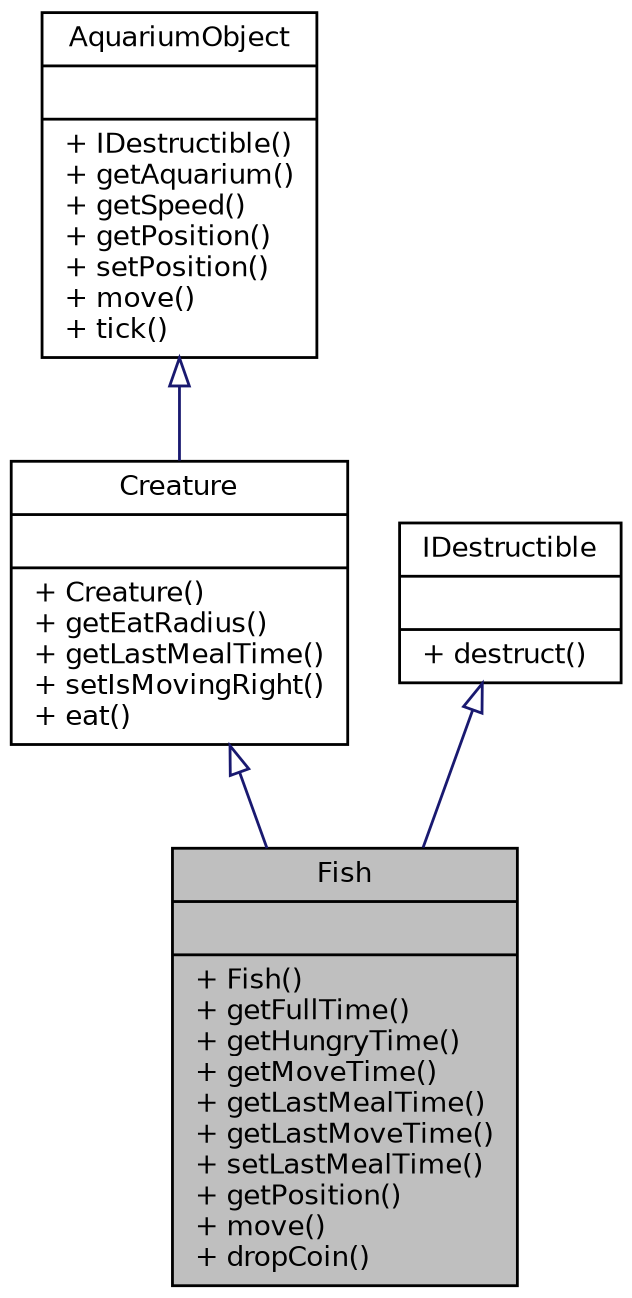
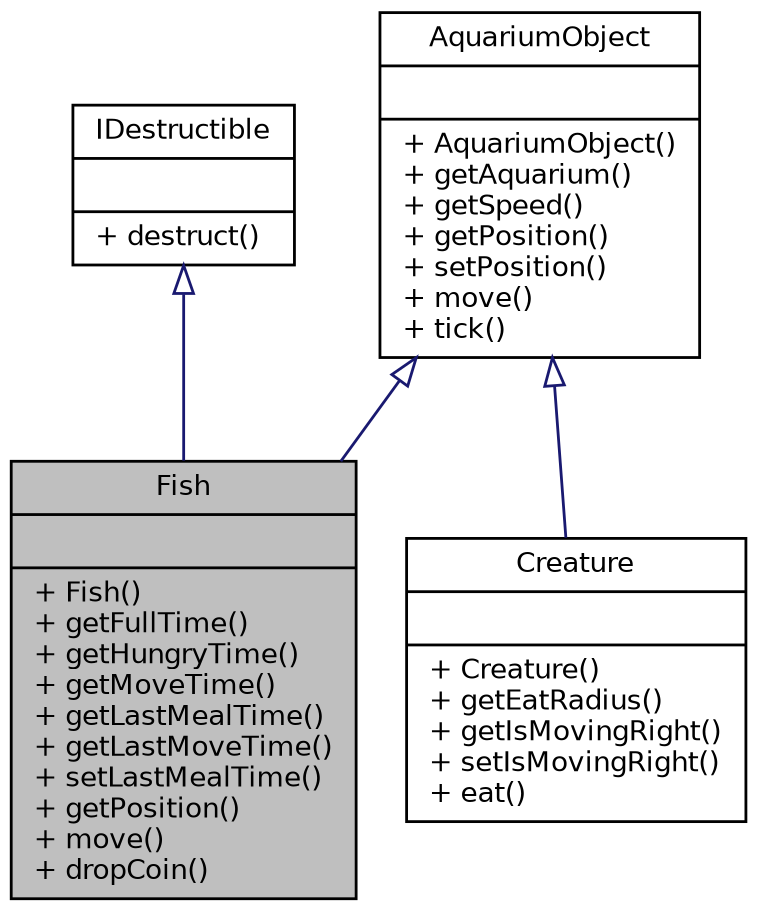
(179, 144) -> (540, 144)
(179, 655) -> (576, 732)
(253, 811) -> (370, 421)
